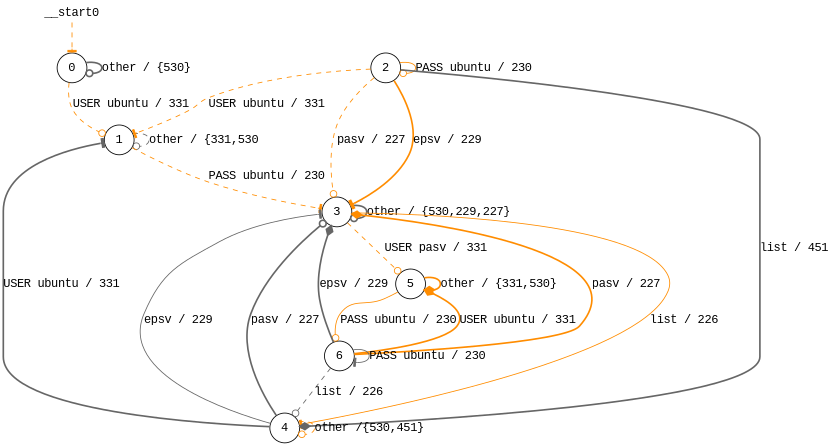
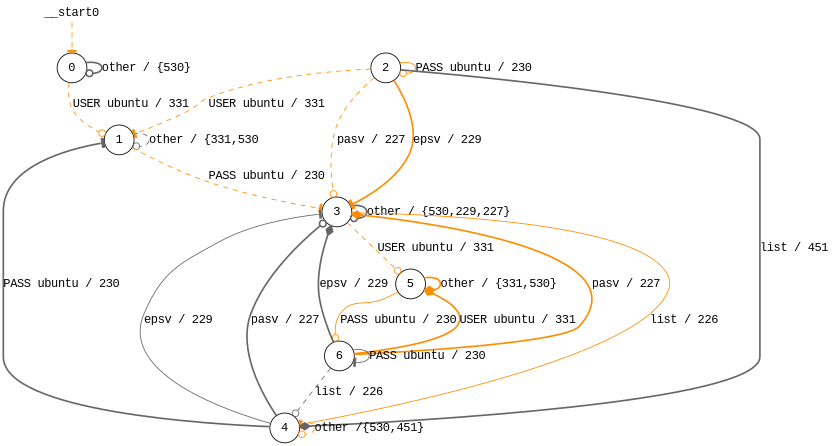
(436, 248) -> (436, 248)
(62, 284) -> (62, 284)
